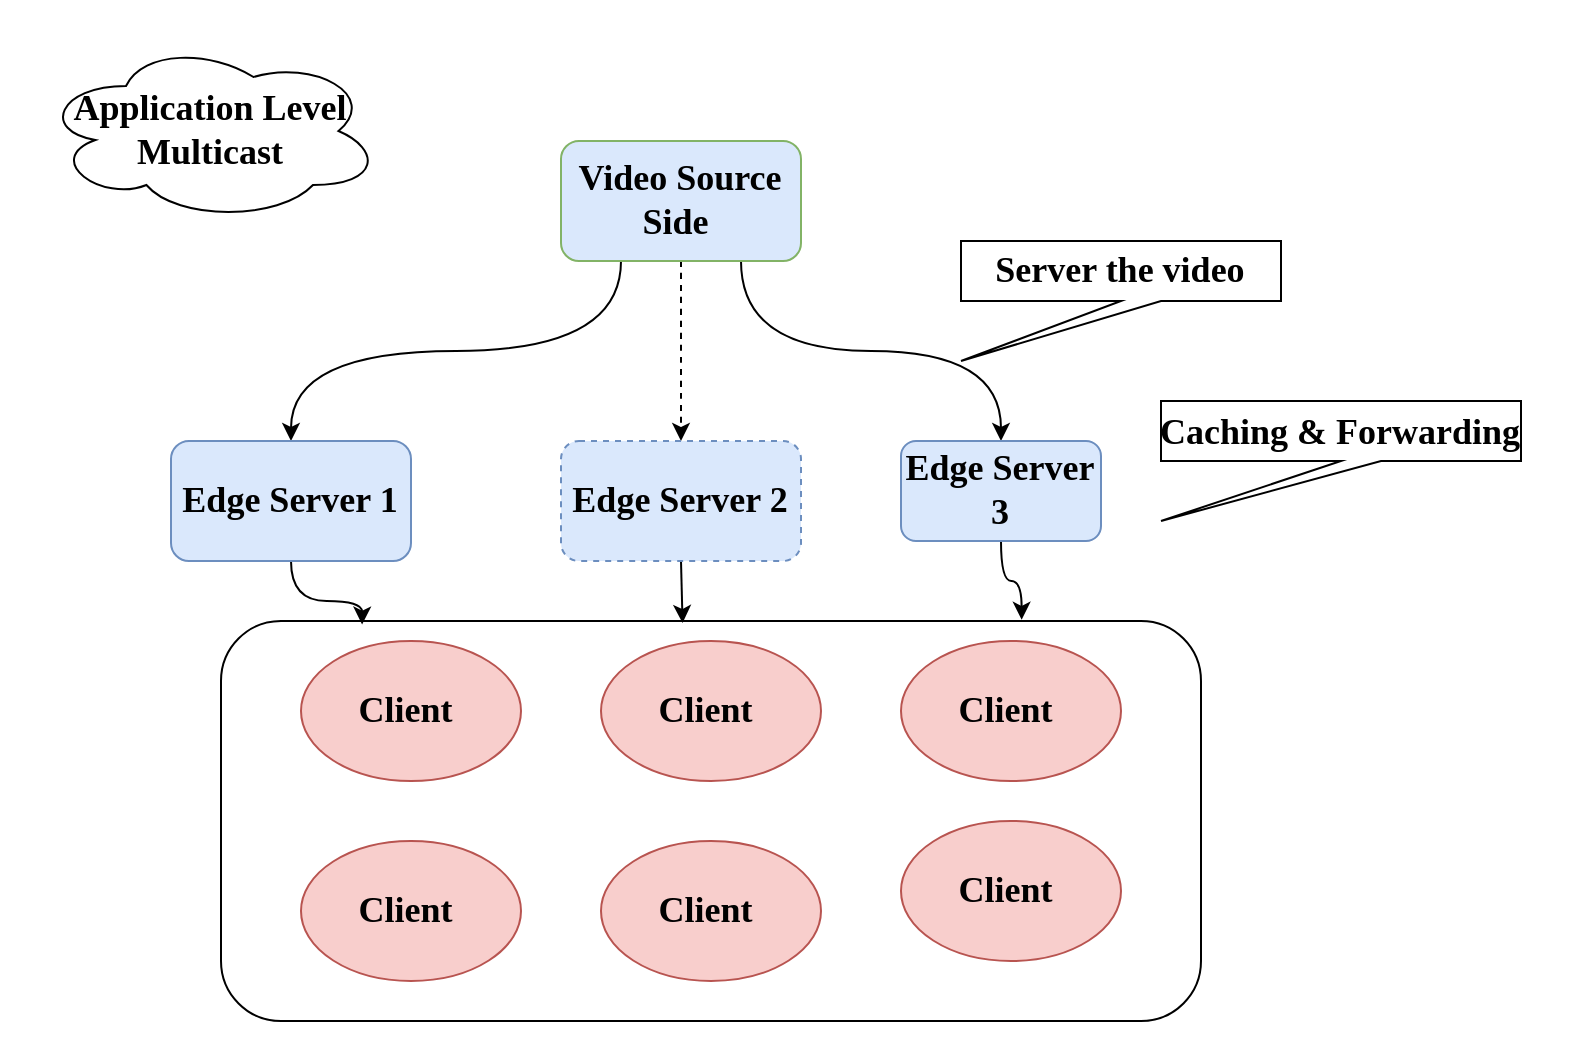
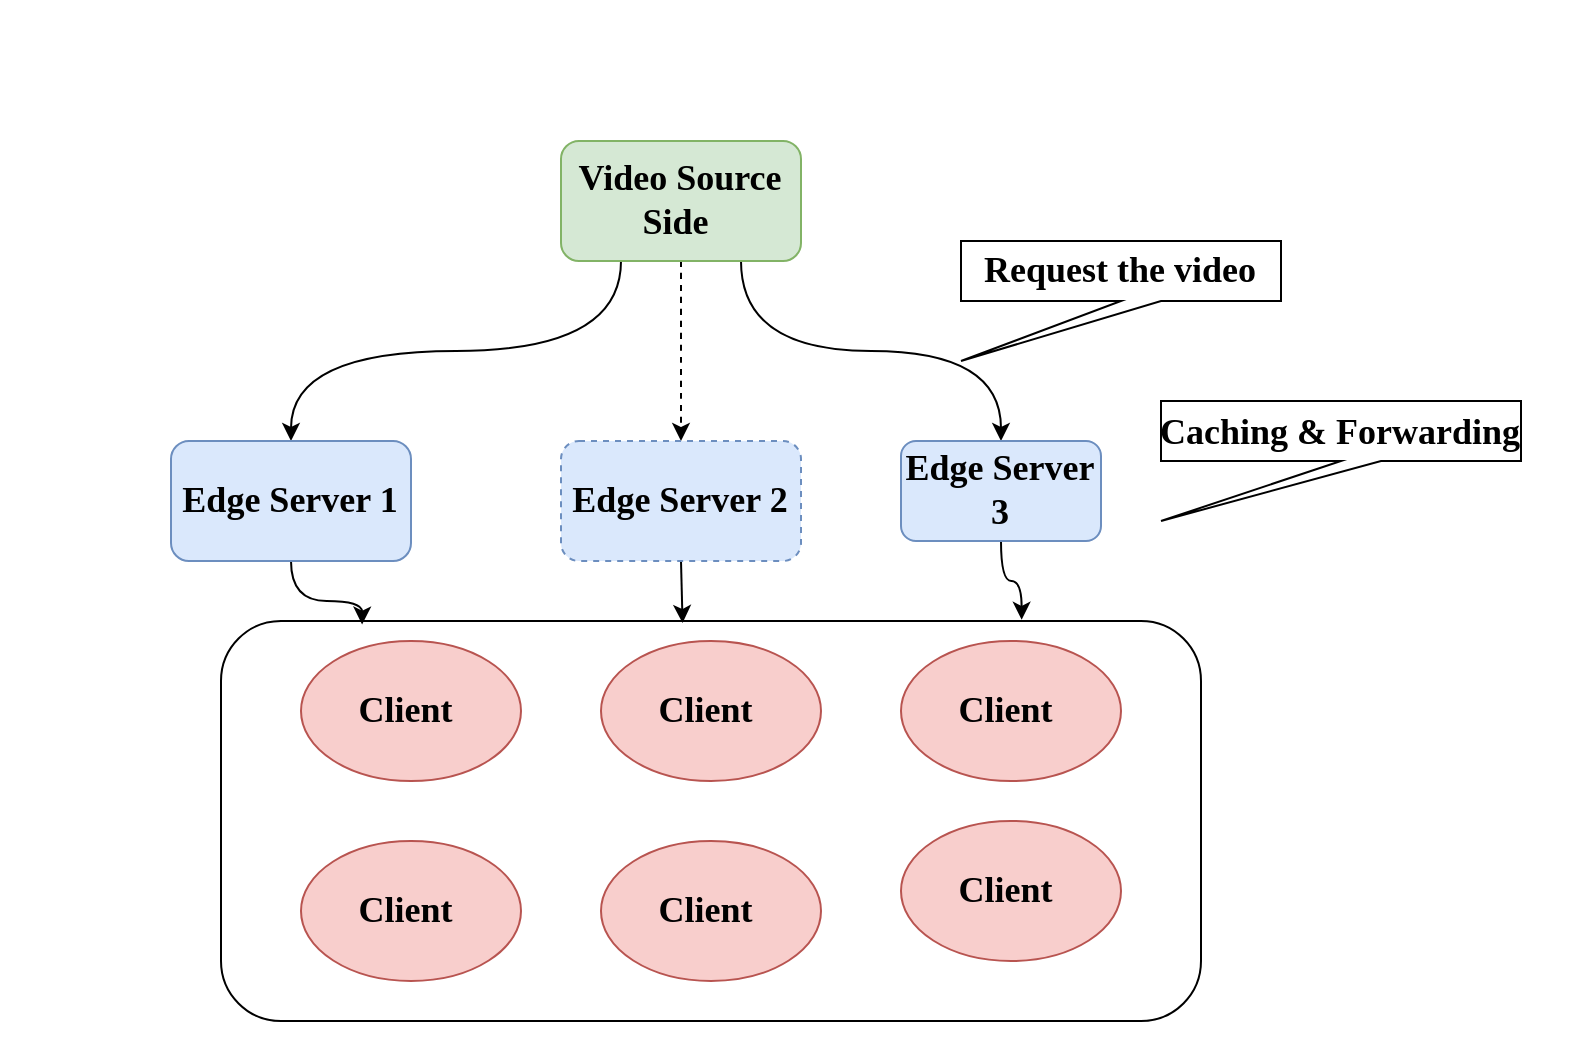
(211, 131) -> none
(681, 201) -> (681, 201)
(1121, 271) -> (1121, 271)
